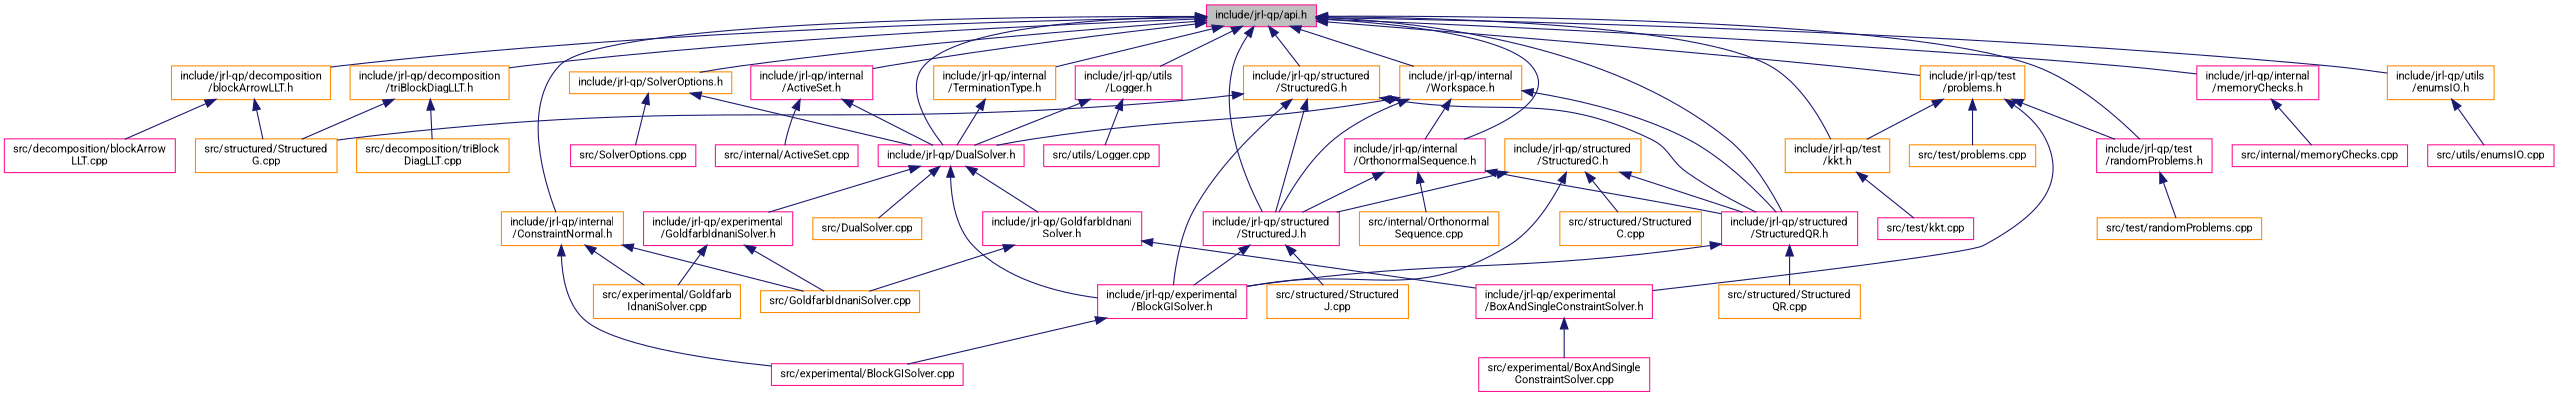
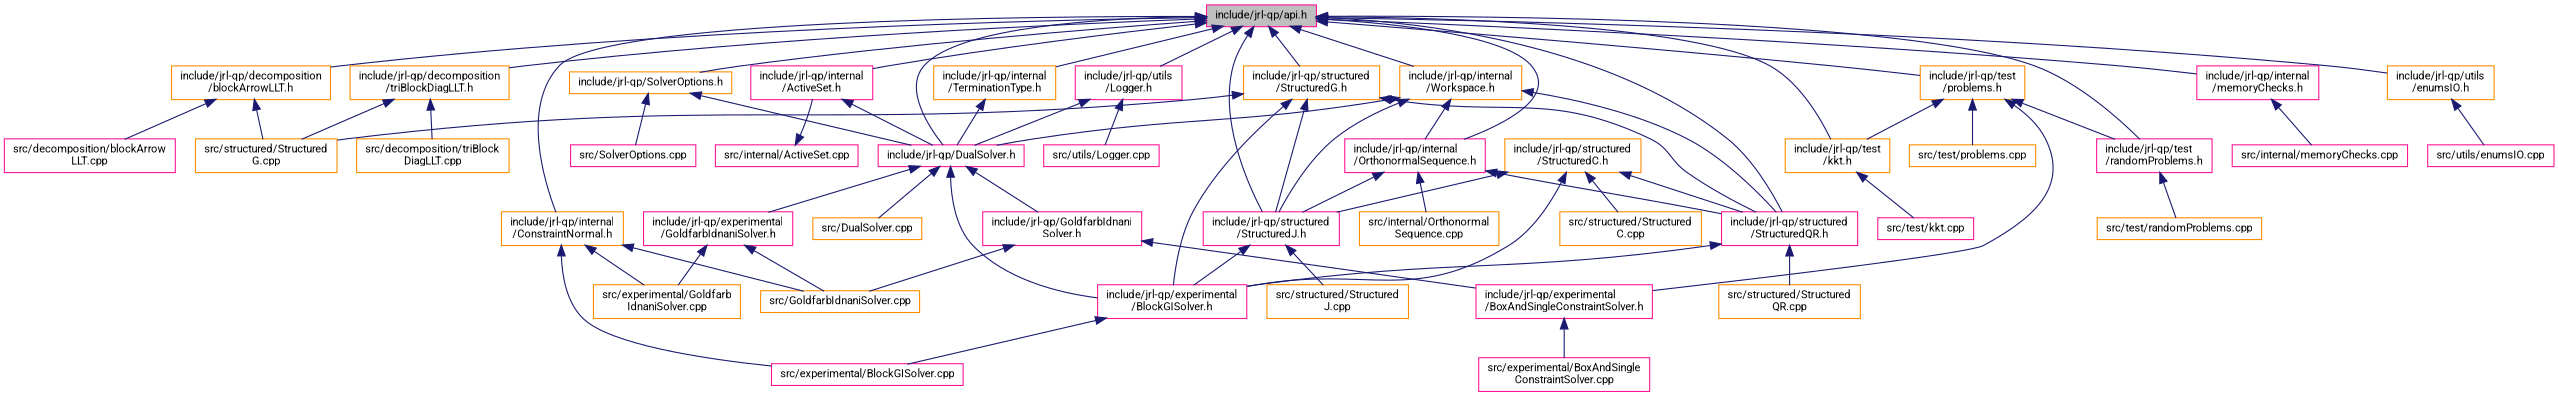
(789, 127) -> (807, 118)
